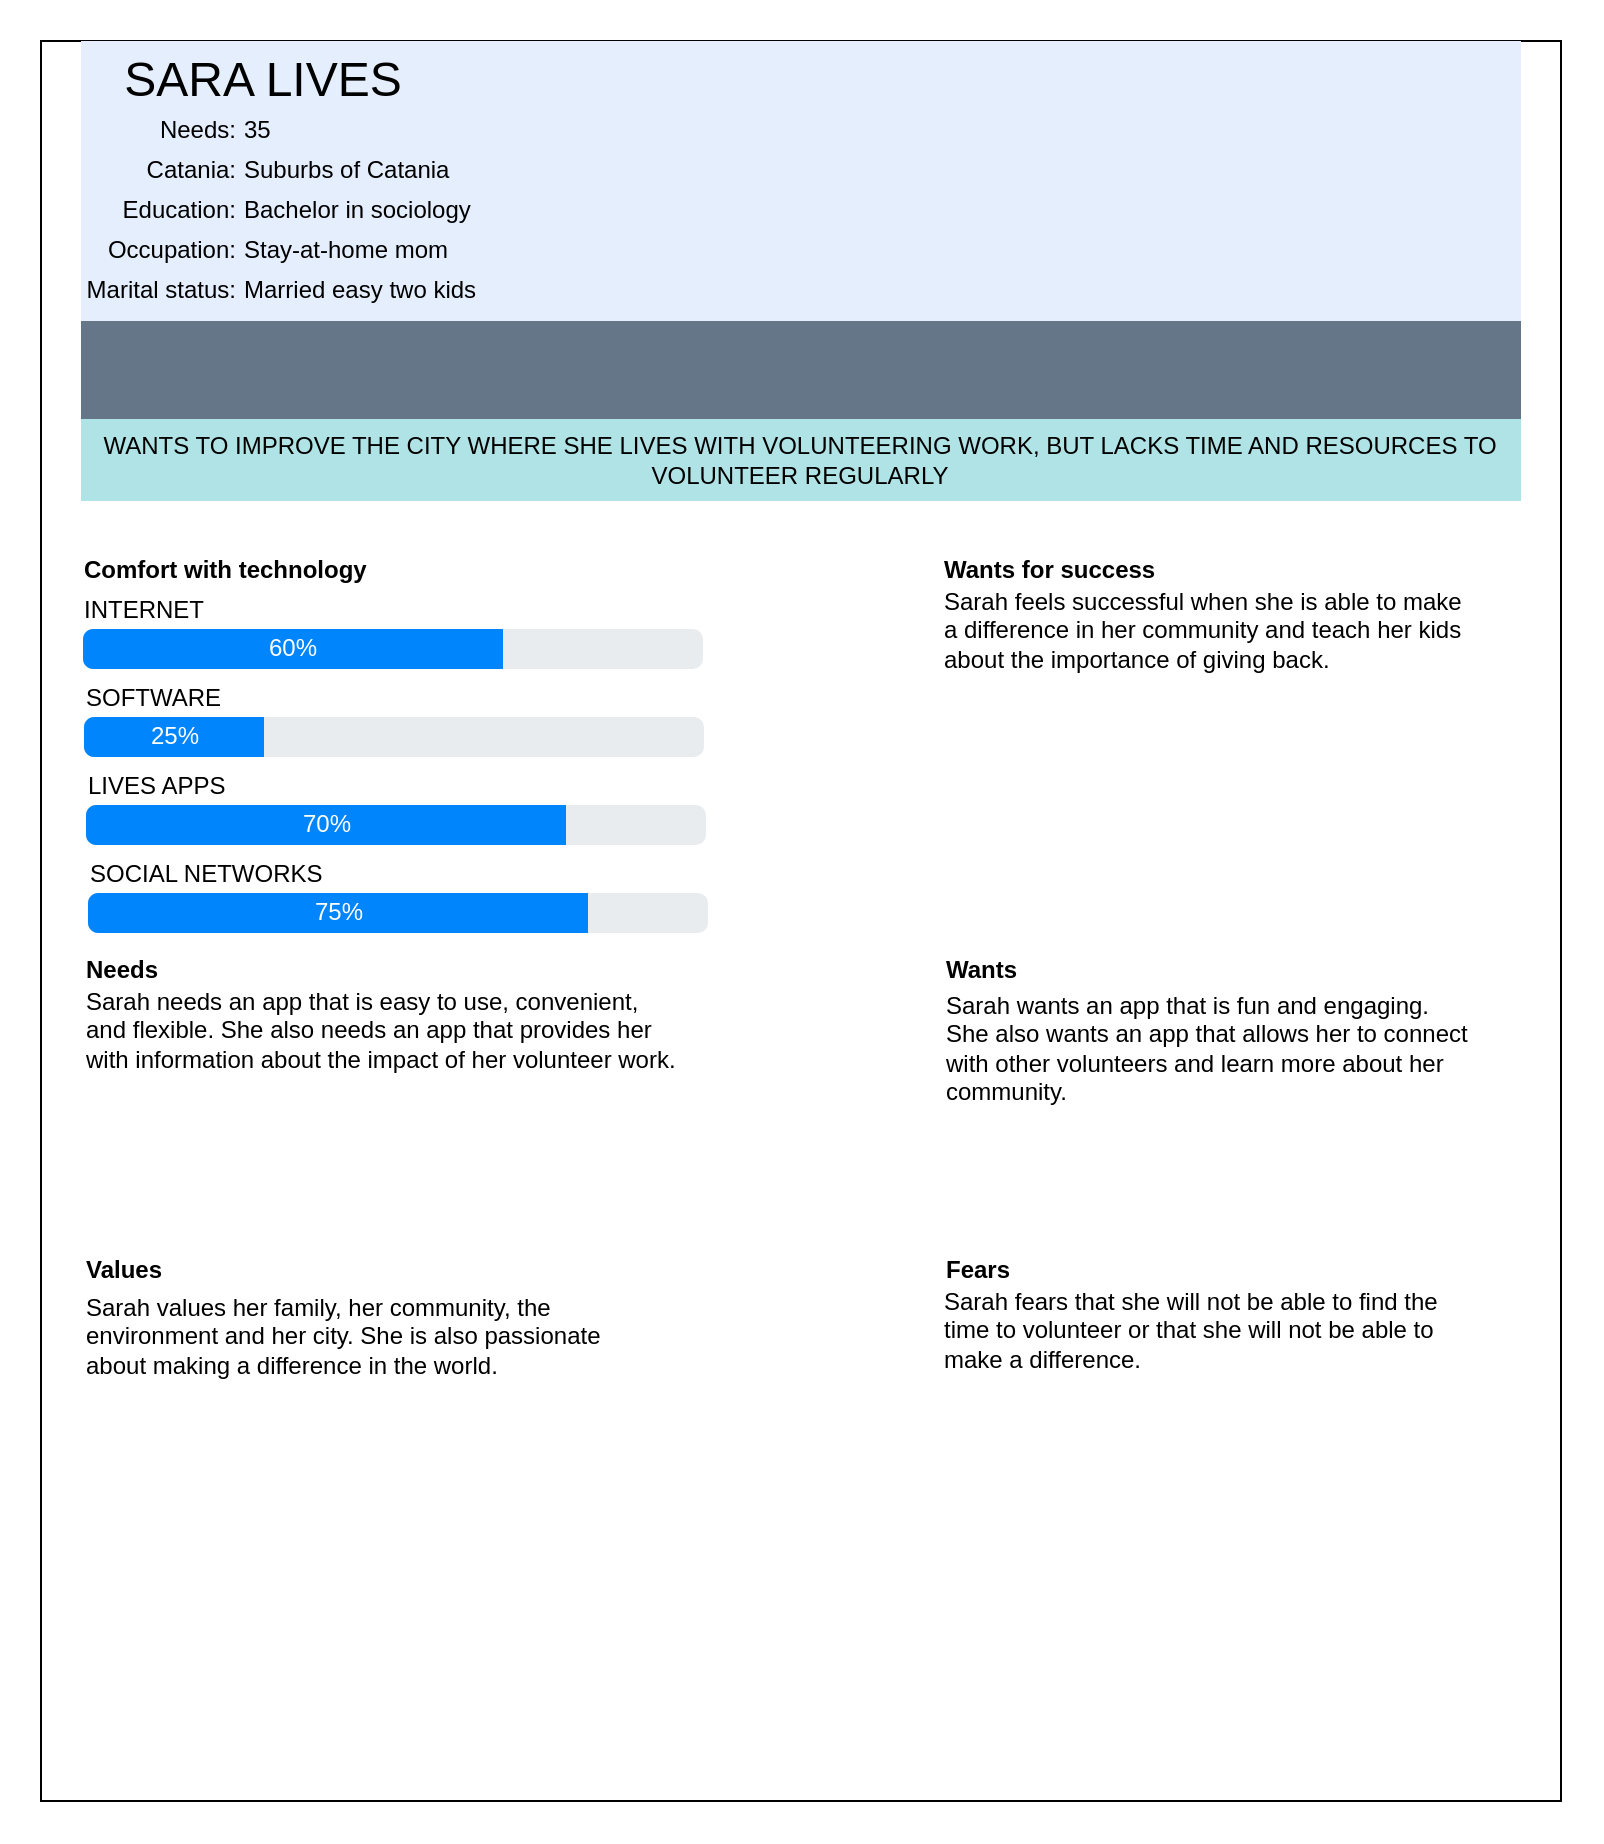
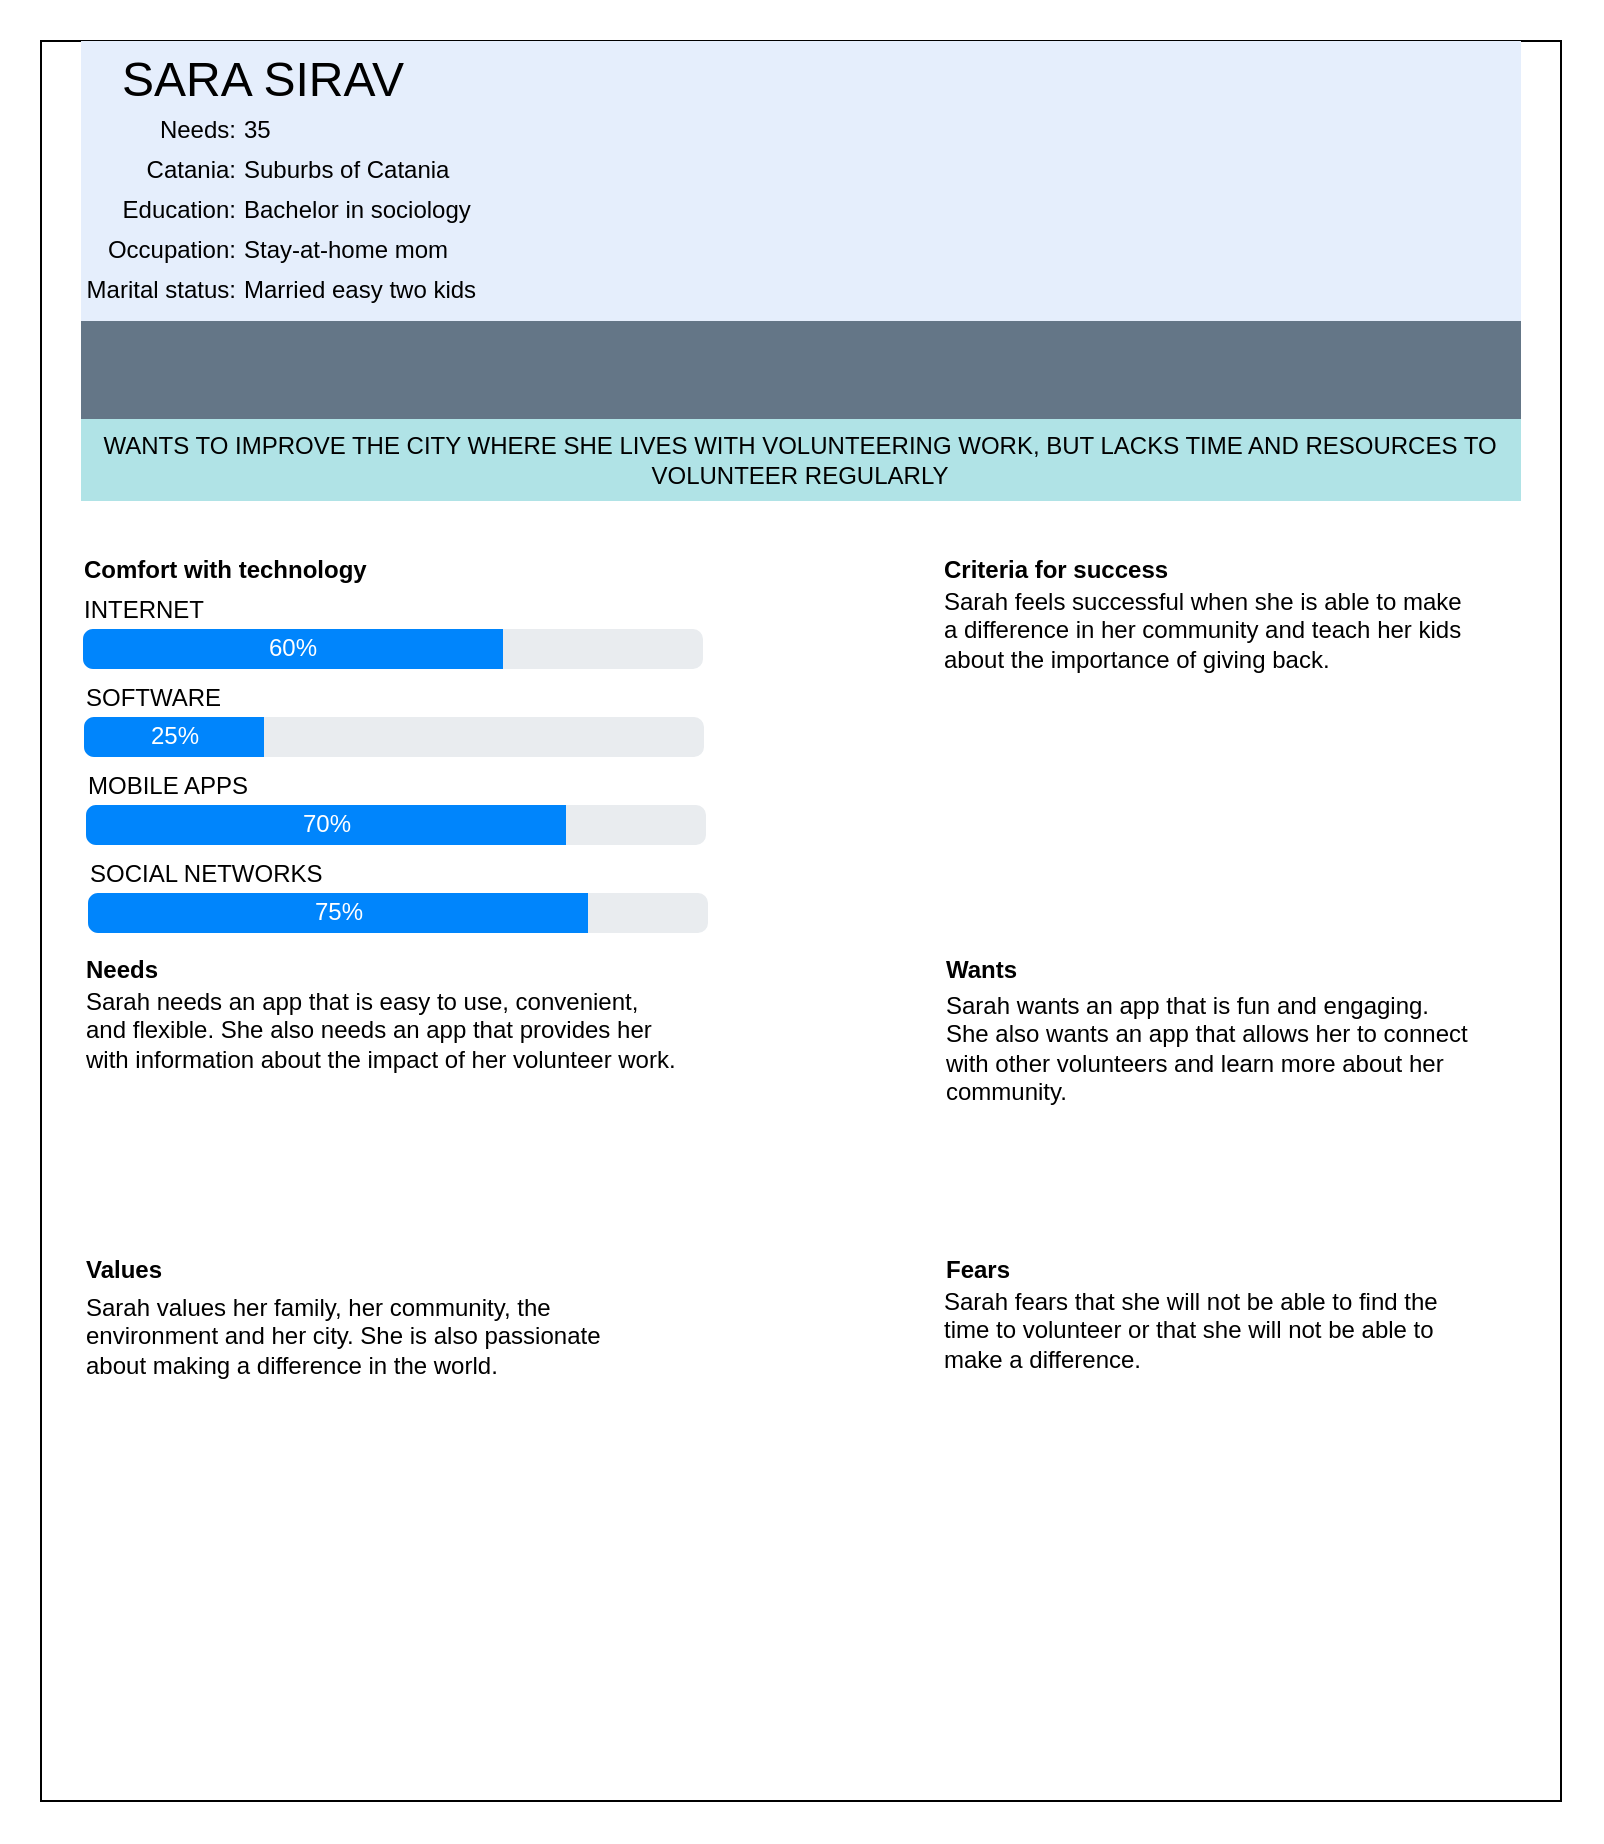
(264, 81) -> (264, 81)
(1053, 571) -> (1067, 571)
(153, 787) -> (160, 787)
